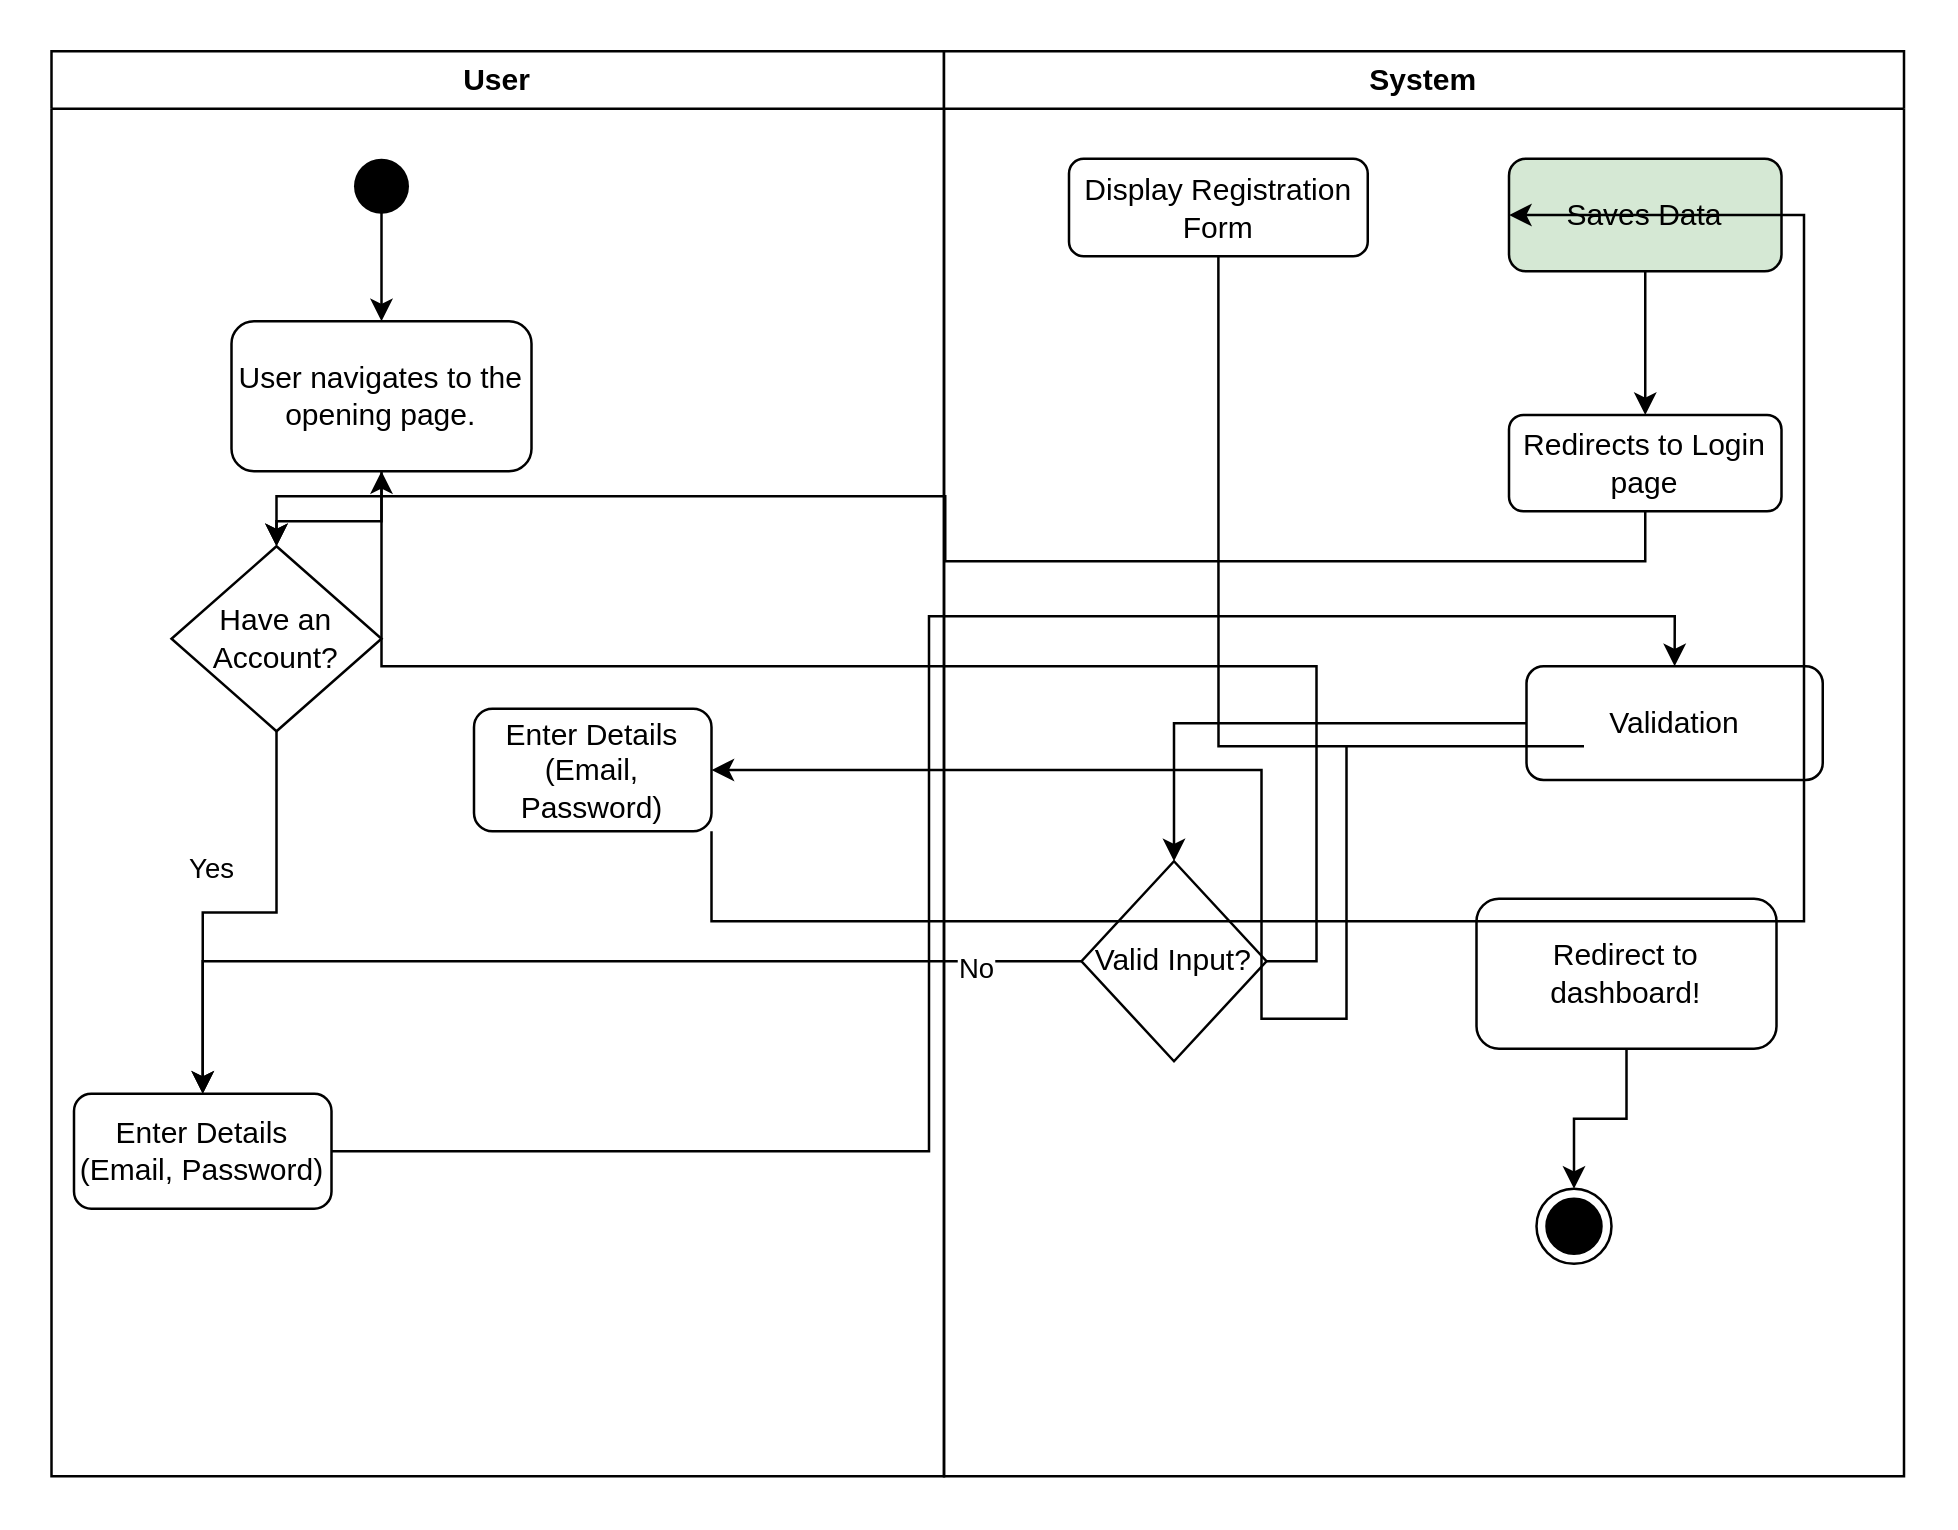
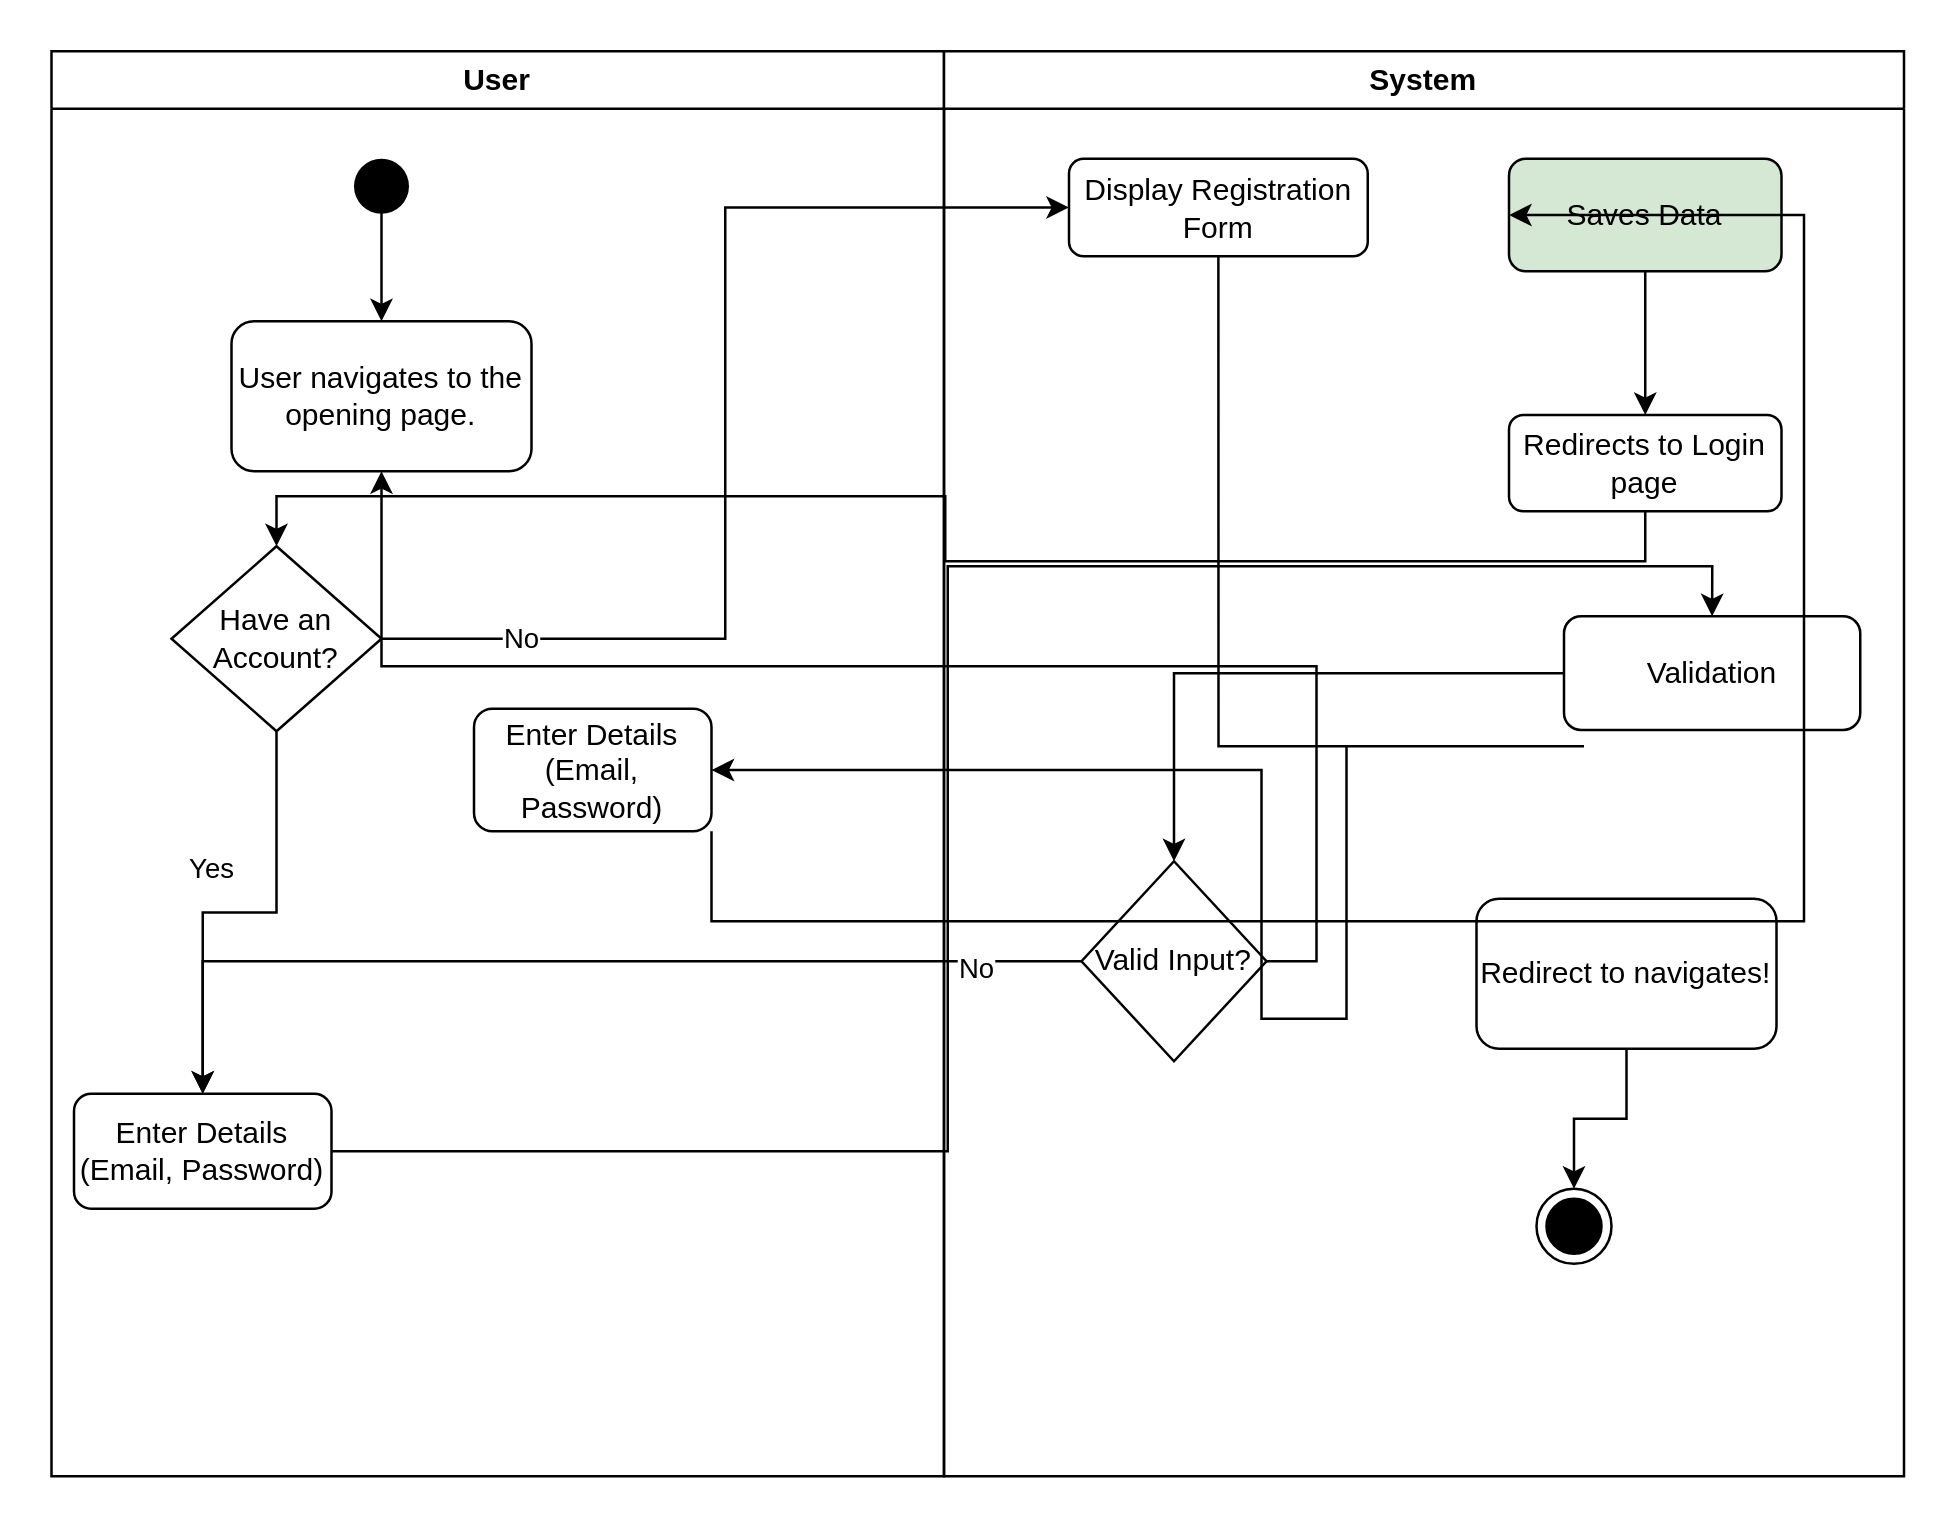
none -> (725, 244)
(329, 521) -> none
(1674, 723) -> (1712, 673)
(1626, 974) -> (1626, 974)
